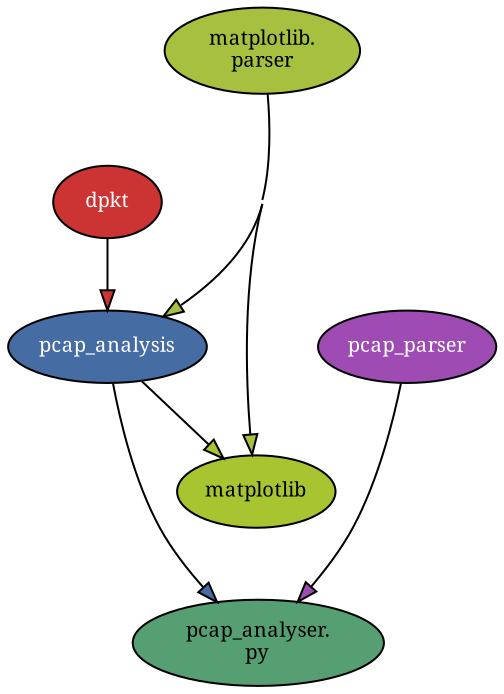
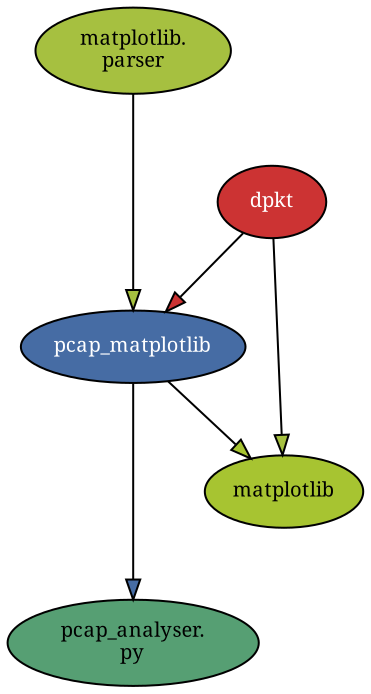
(248, 319) -> (278, 336)
(107, 347) -> (133, 347)
(407, 347) -> none
